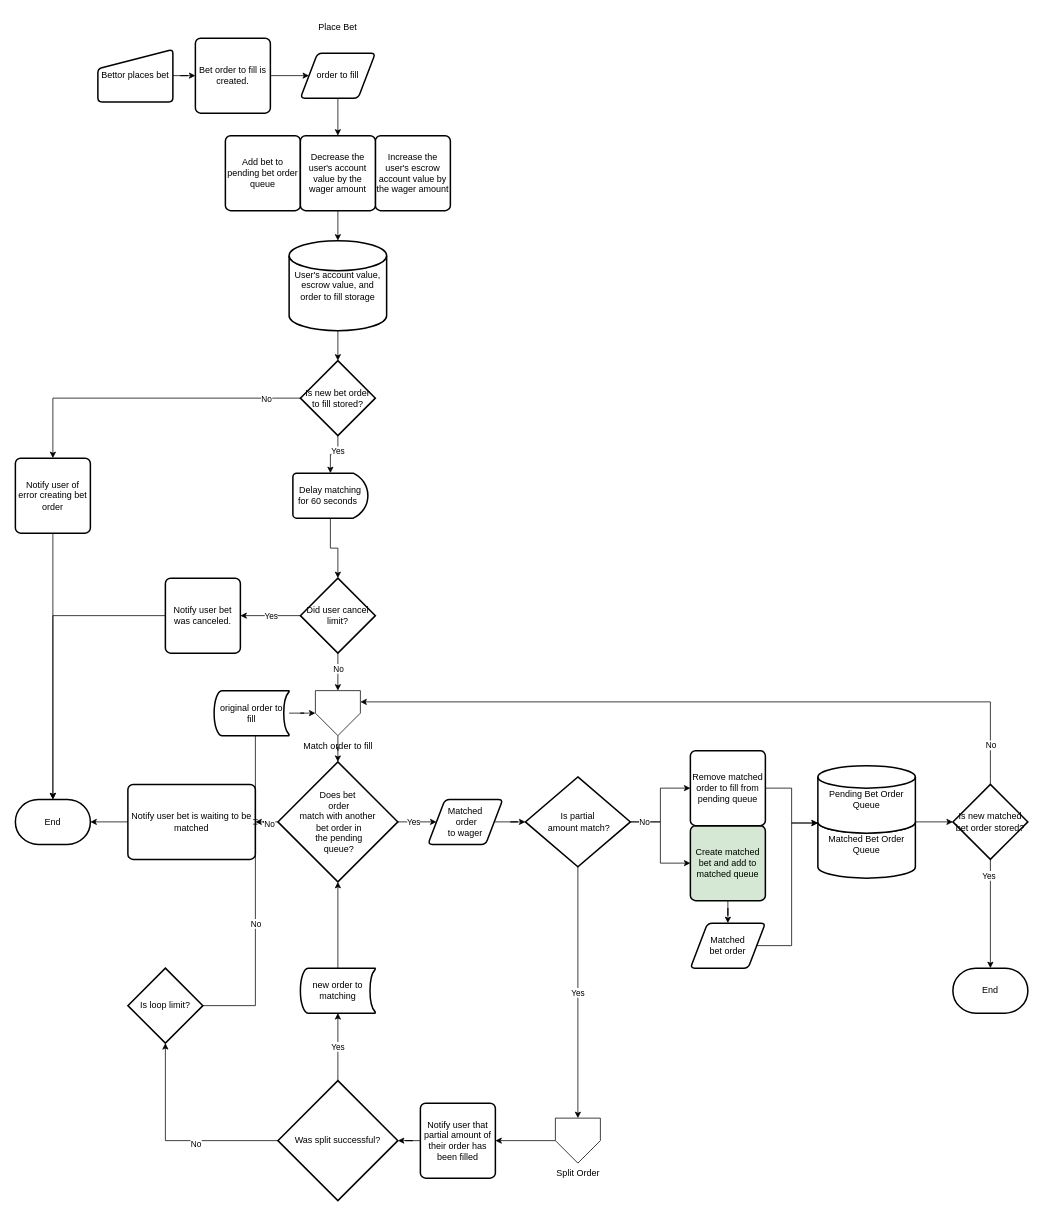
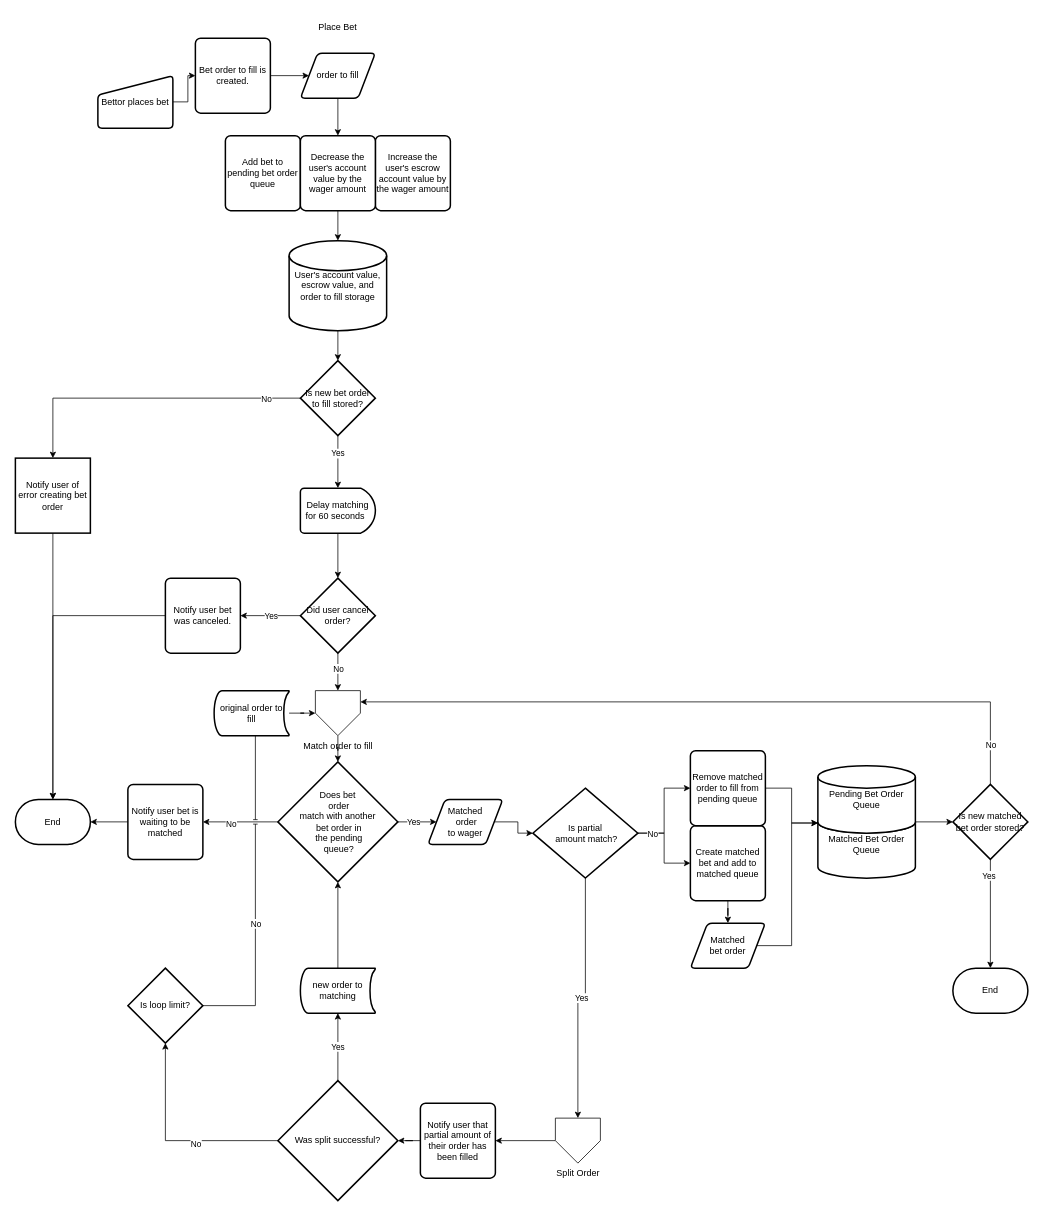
(135, 75) -> (135, 102)
(53, 495) -> (53, 495)
(330, 495) -> (338, 510)
(338, 615) -> (338, 615)
(192, 822) -> (165, 822)
(578, 822) -> (585, 833)
(728, 863) -> (728, 863)
